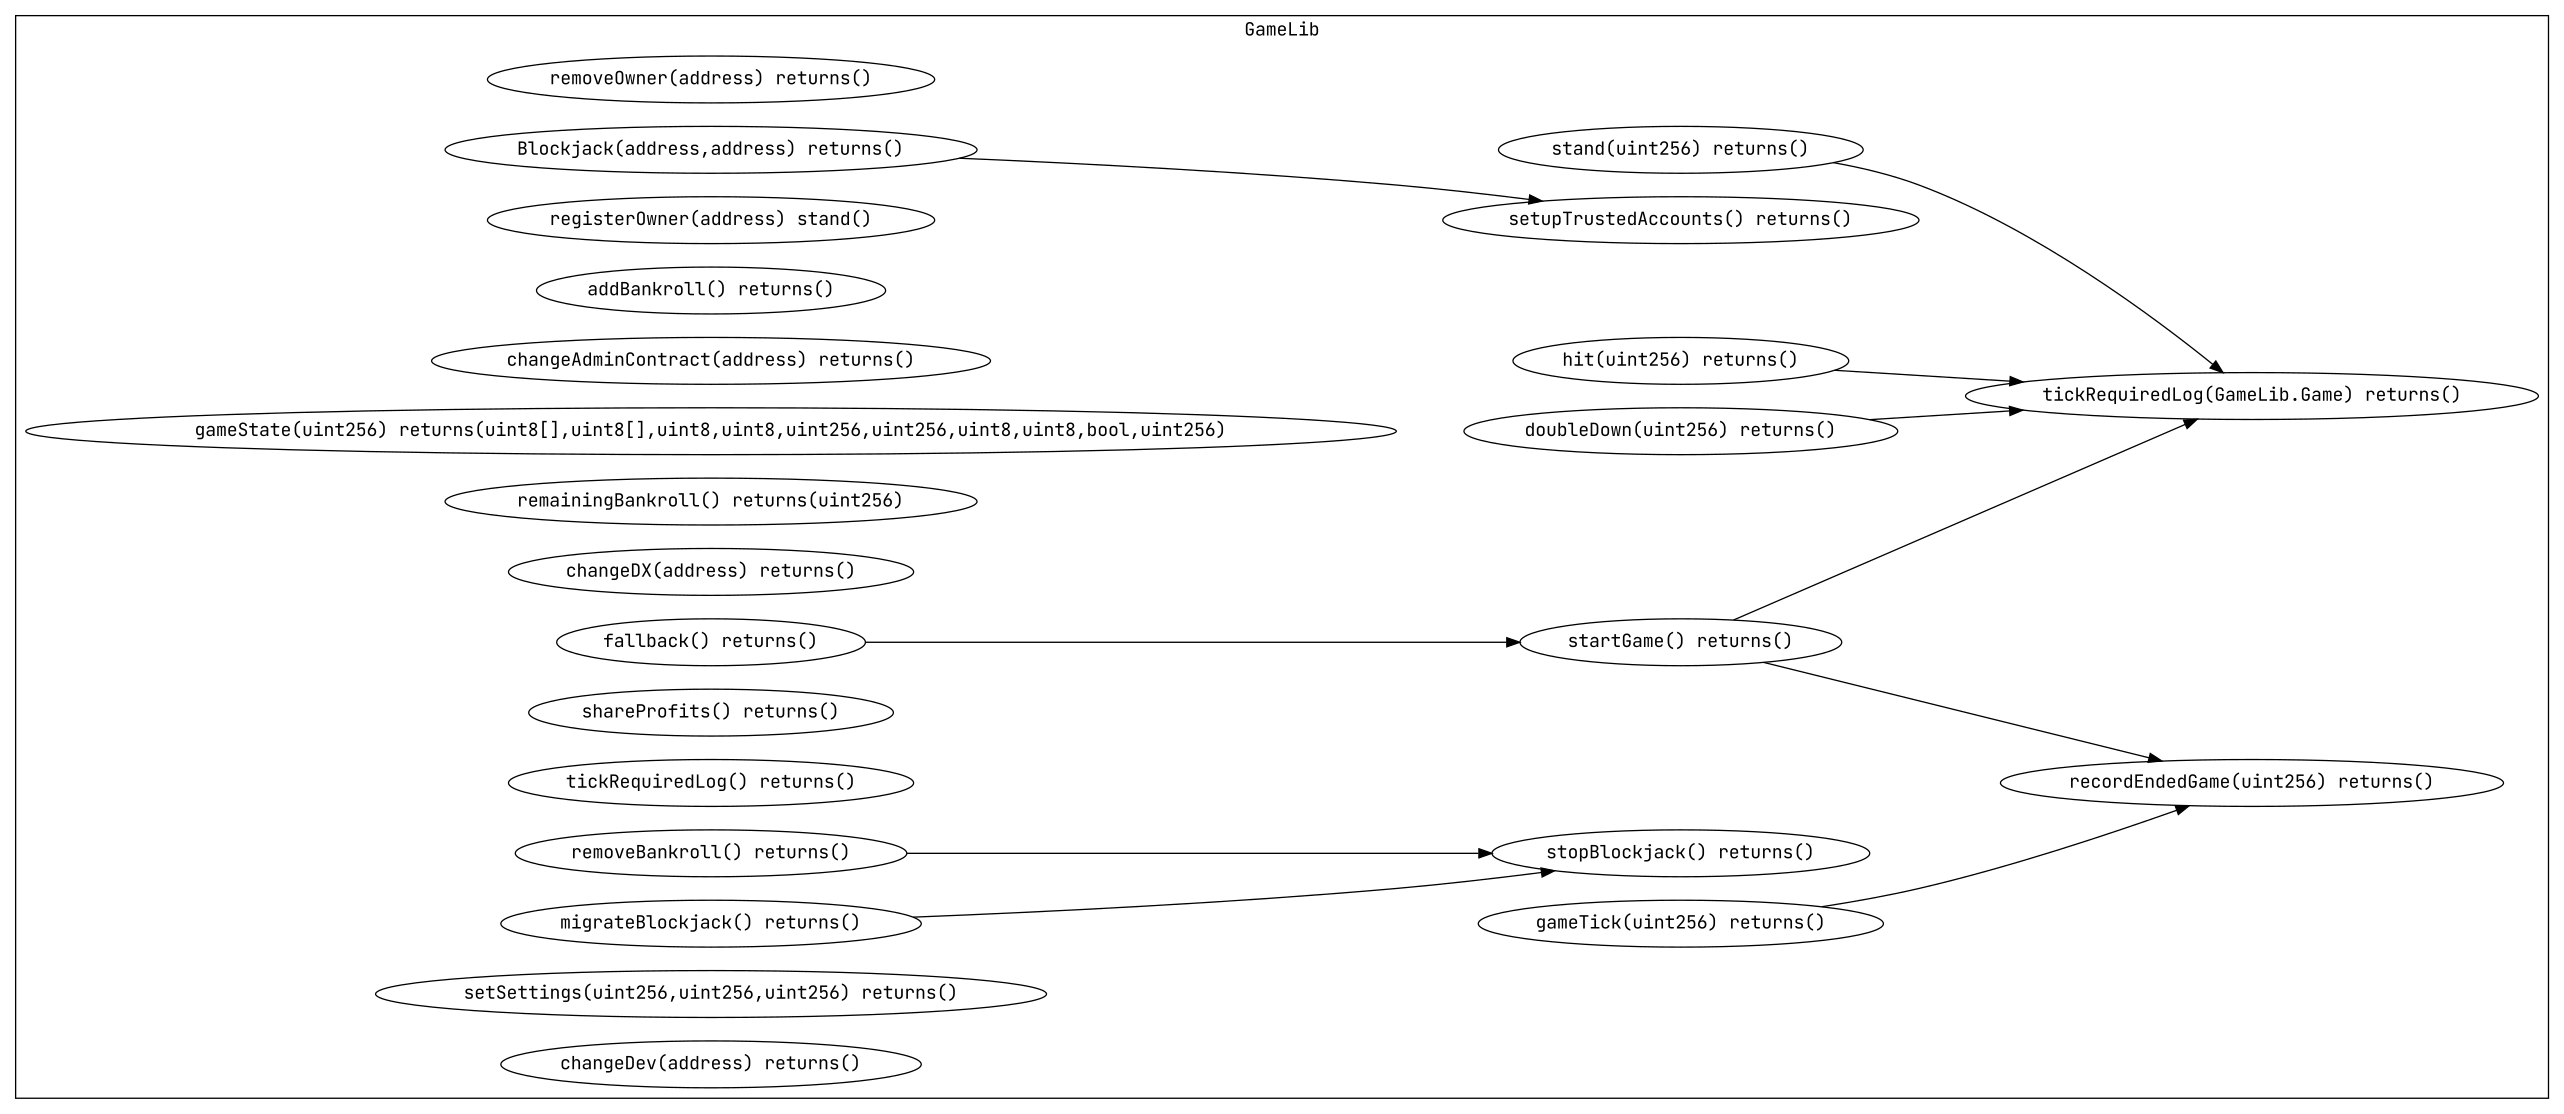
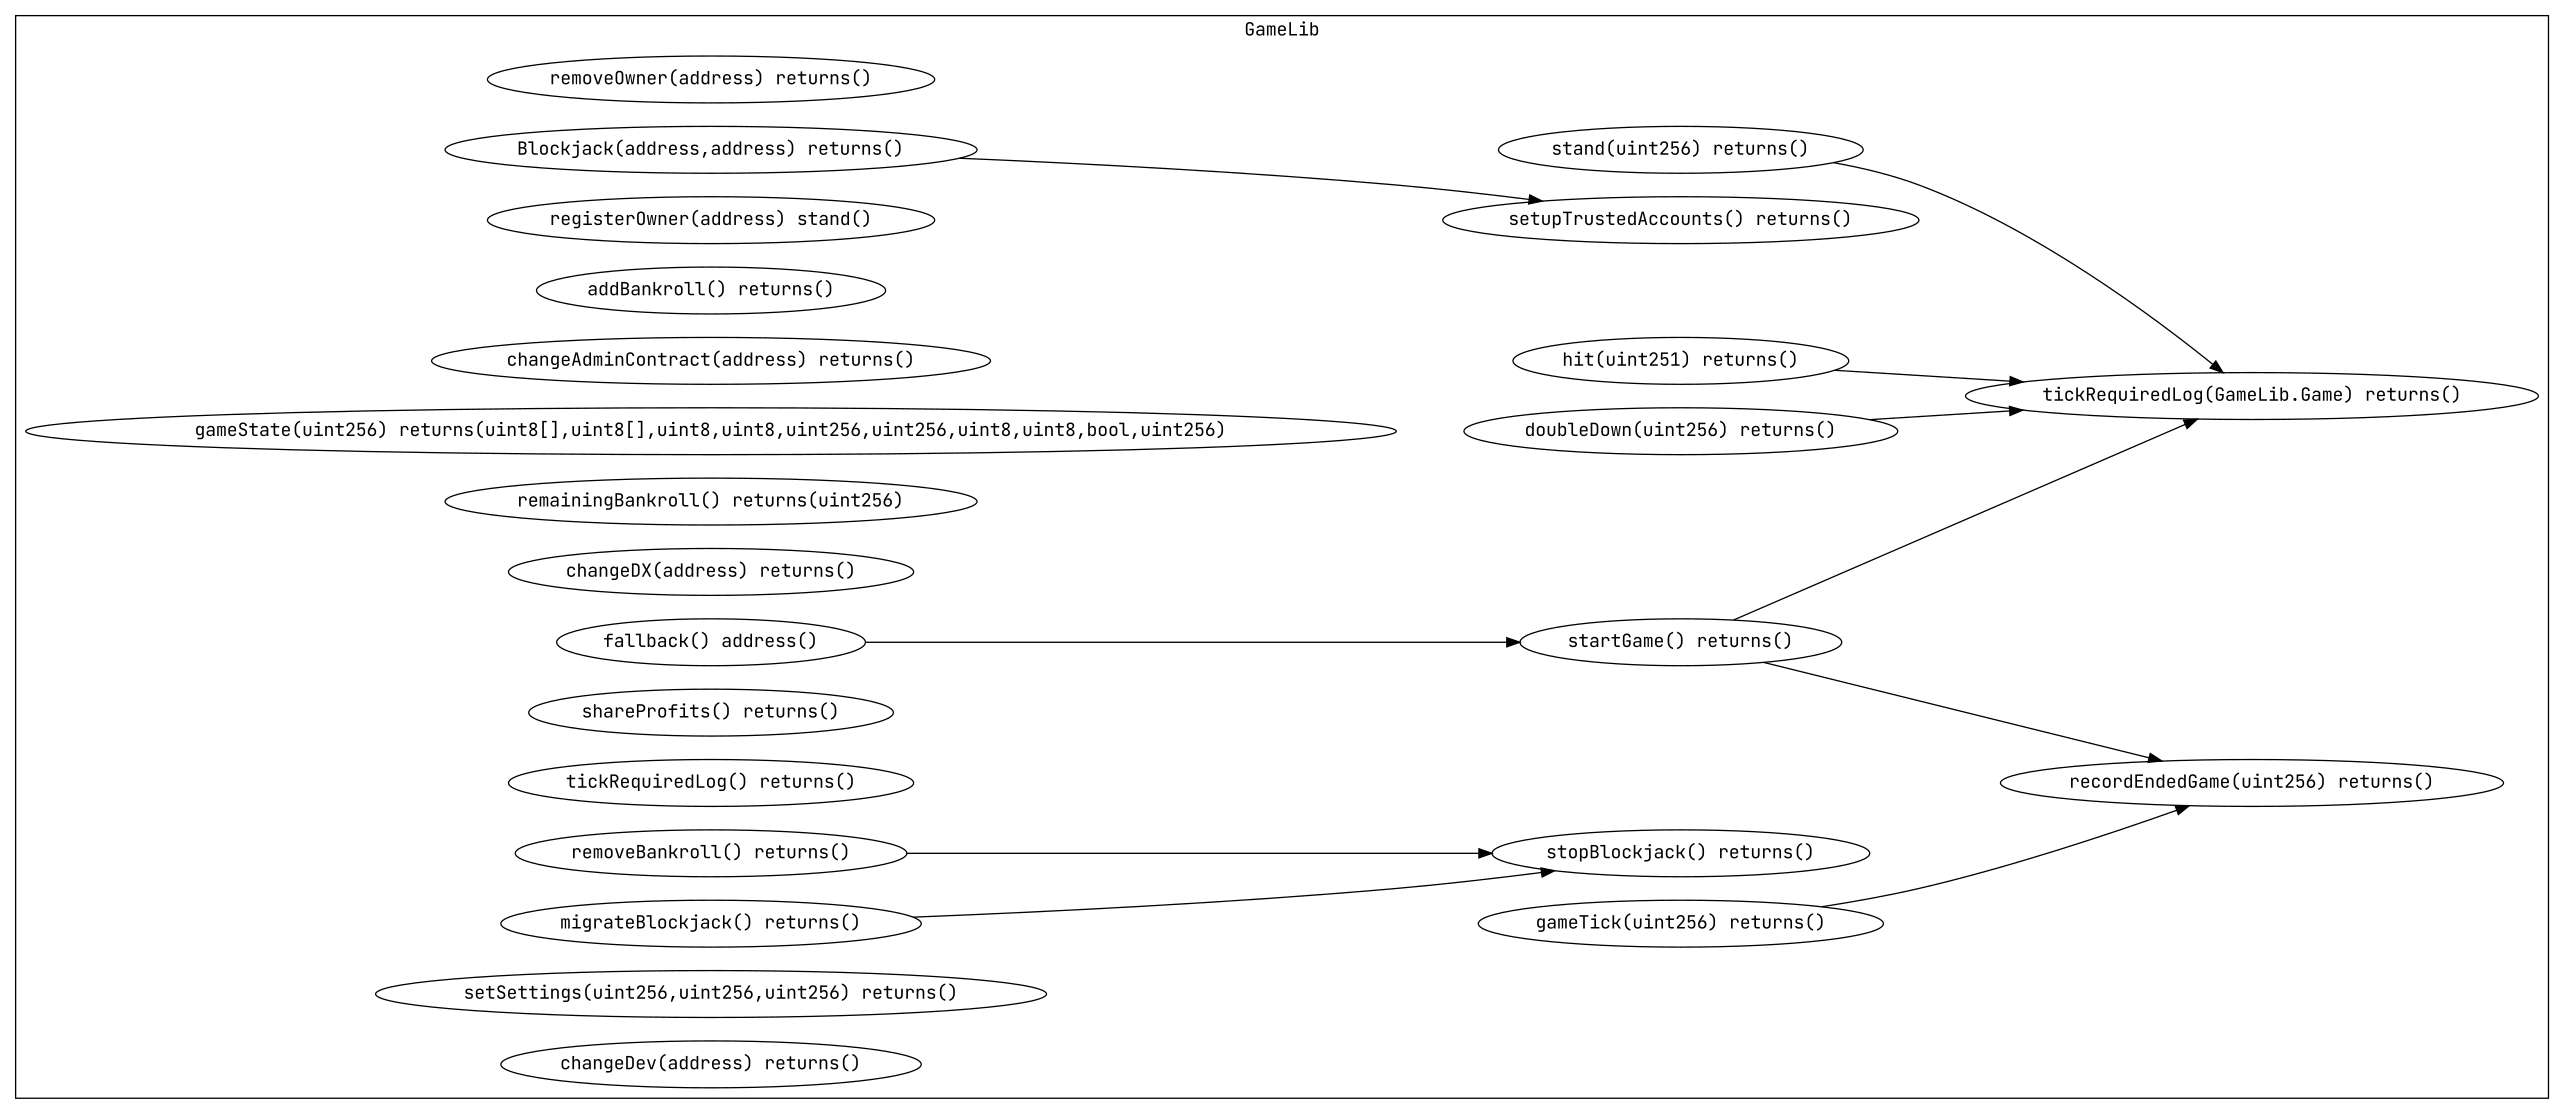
(1681, 361) -> (1681, 361)
(711, 642) -> (711, 642)
